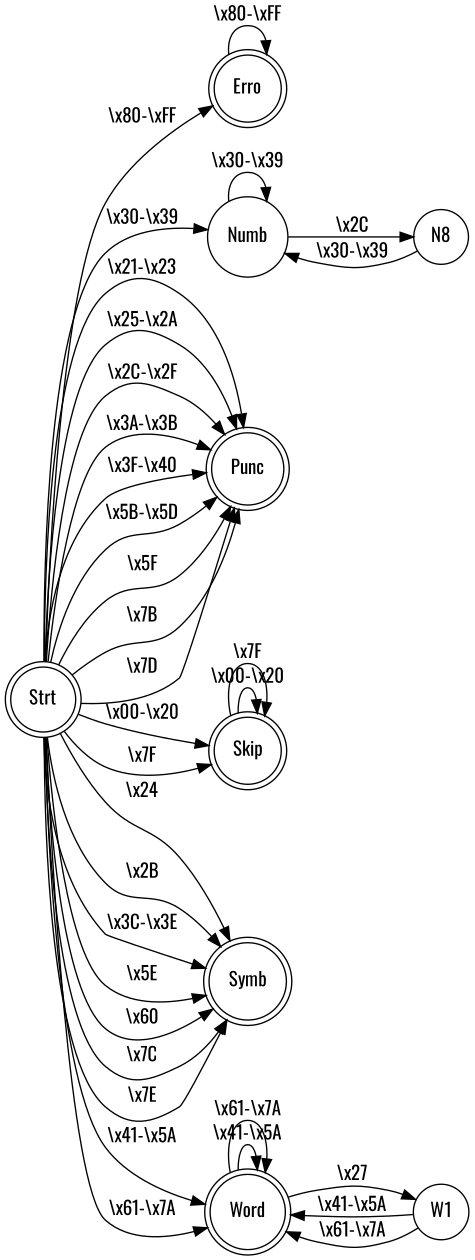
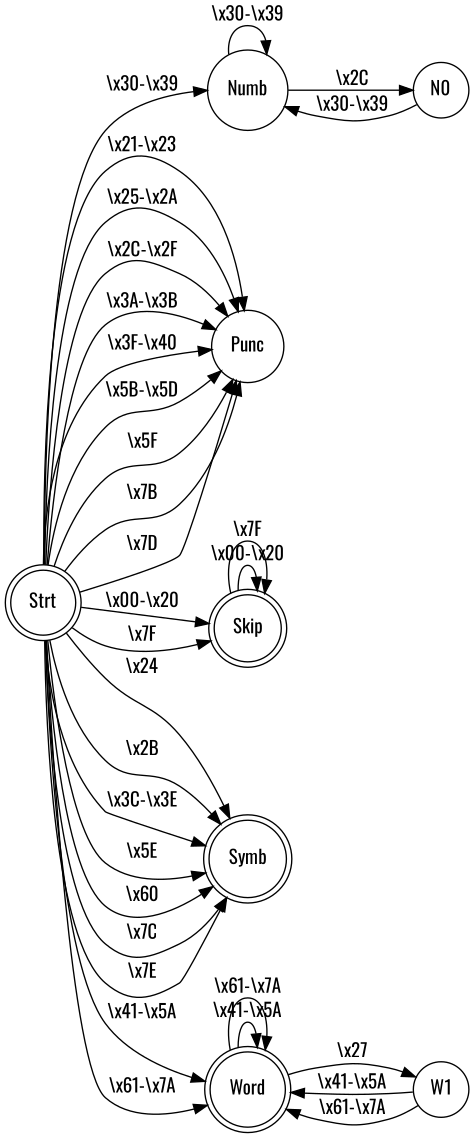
(248, 89) -> none
(441, 237) -> (441, 90)
(248, 469) -> (248, 346)
